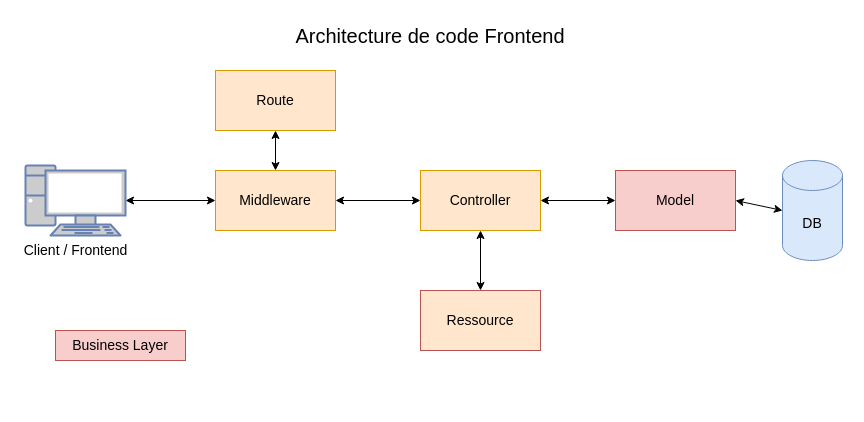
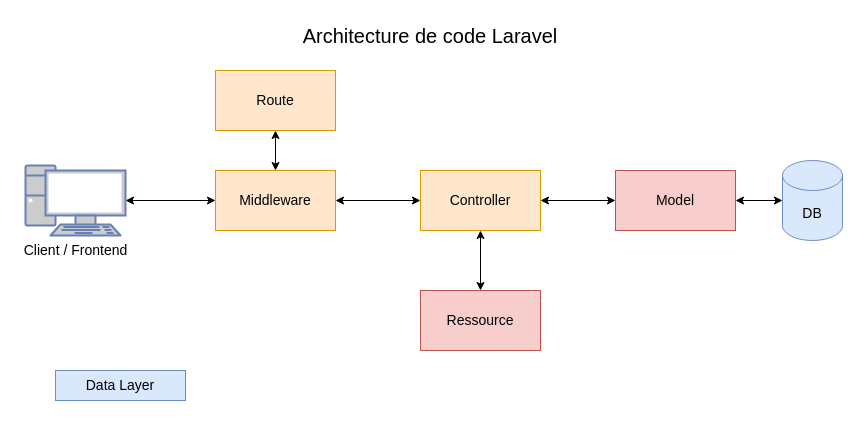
(431, 36) -> (431, 36)
(813, 211) -> (813, 201)
(481, 321) -> (481, 321)
(121, 346) -> none
none -> (121, 386)
